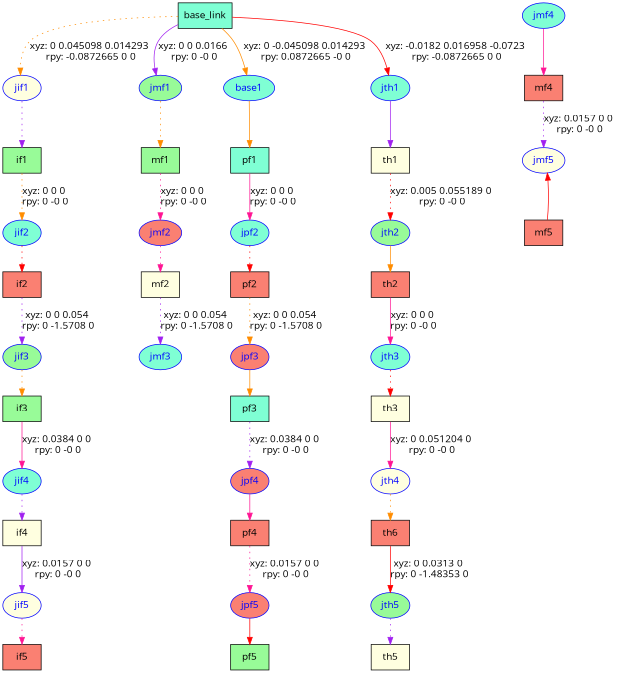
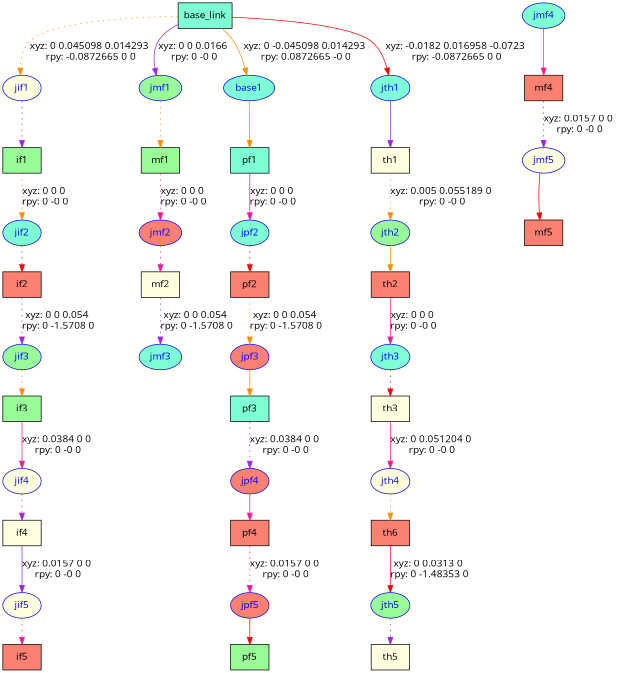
(390, 193) -> (390, 193)
(548, 200) -> (539, 193)
(22, 481) -> (22, 481)
